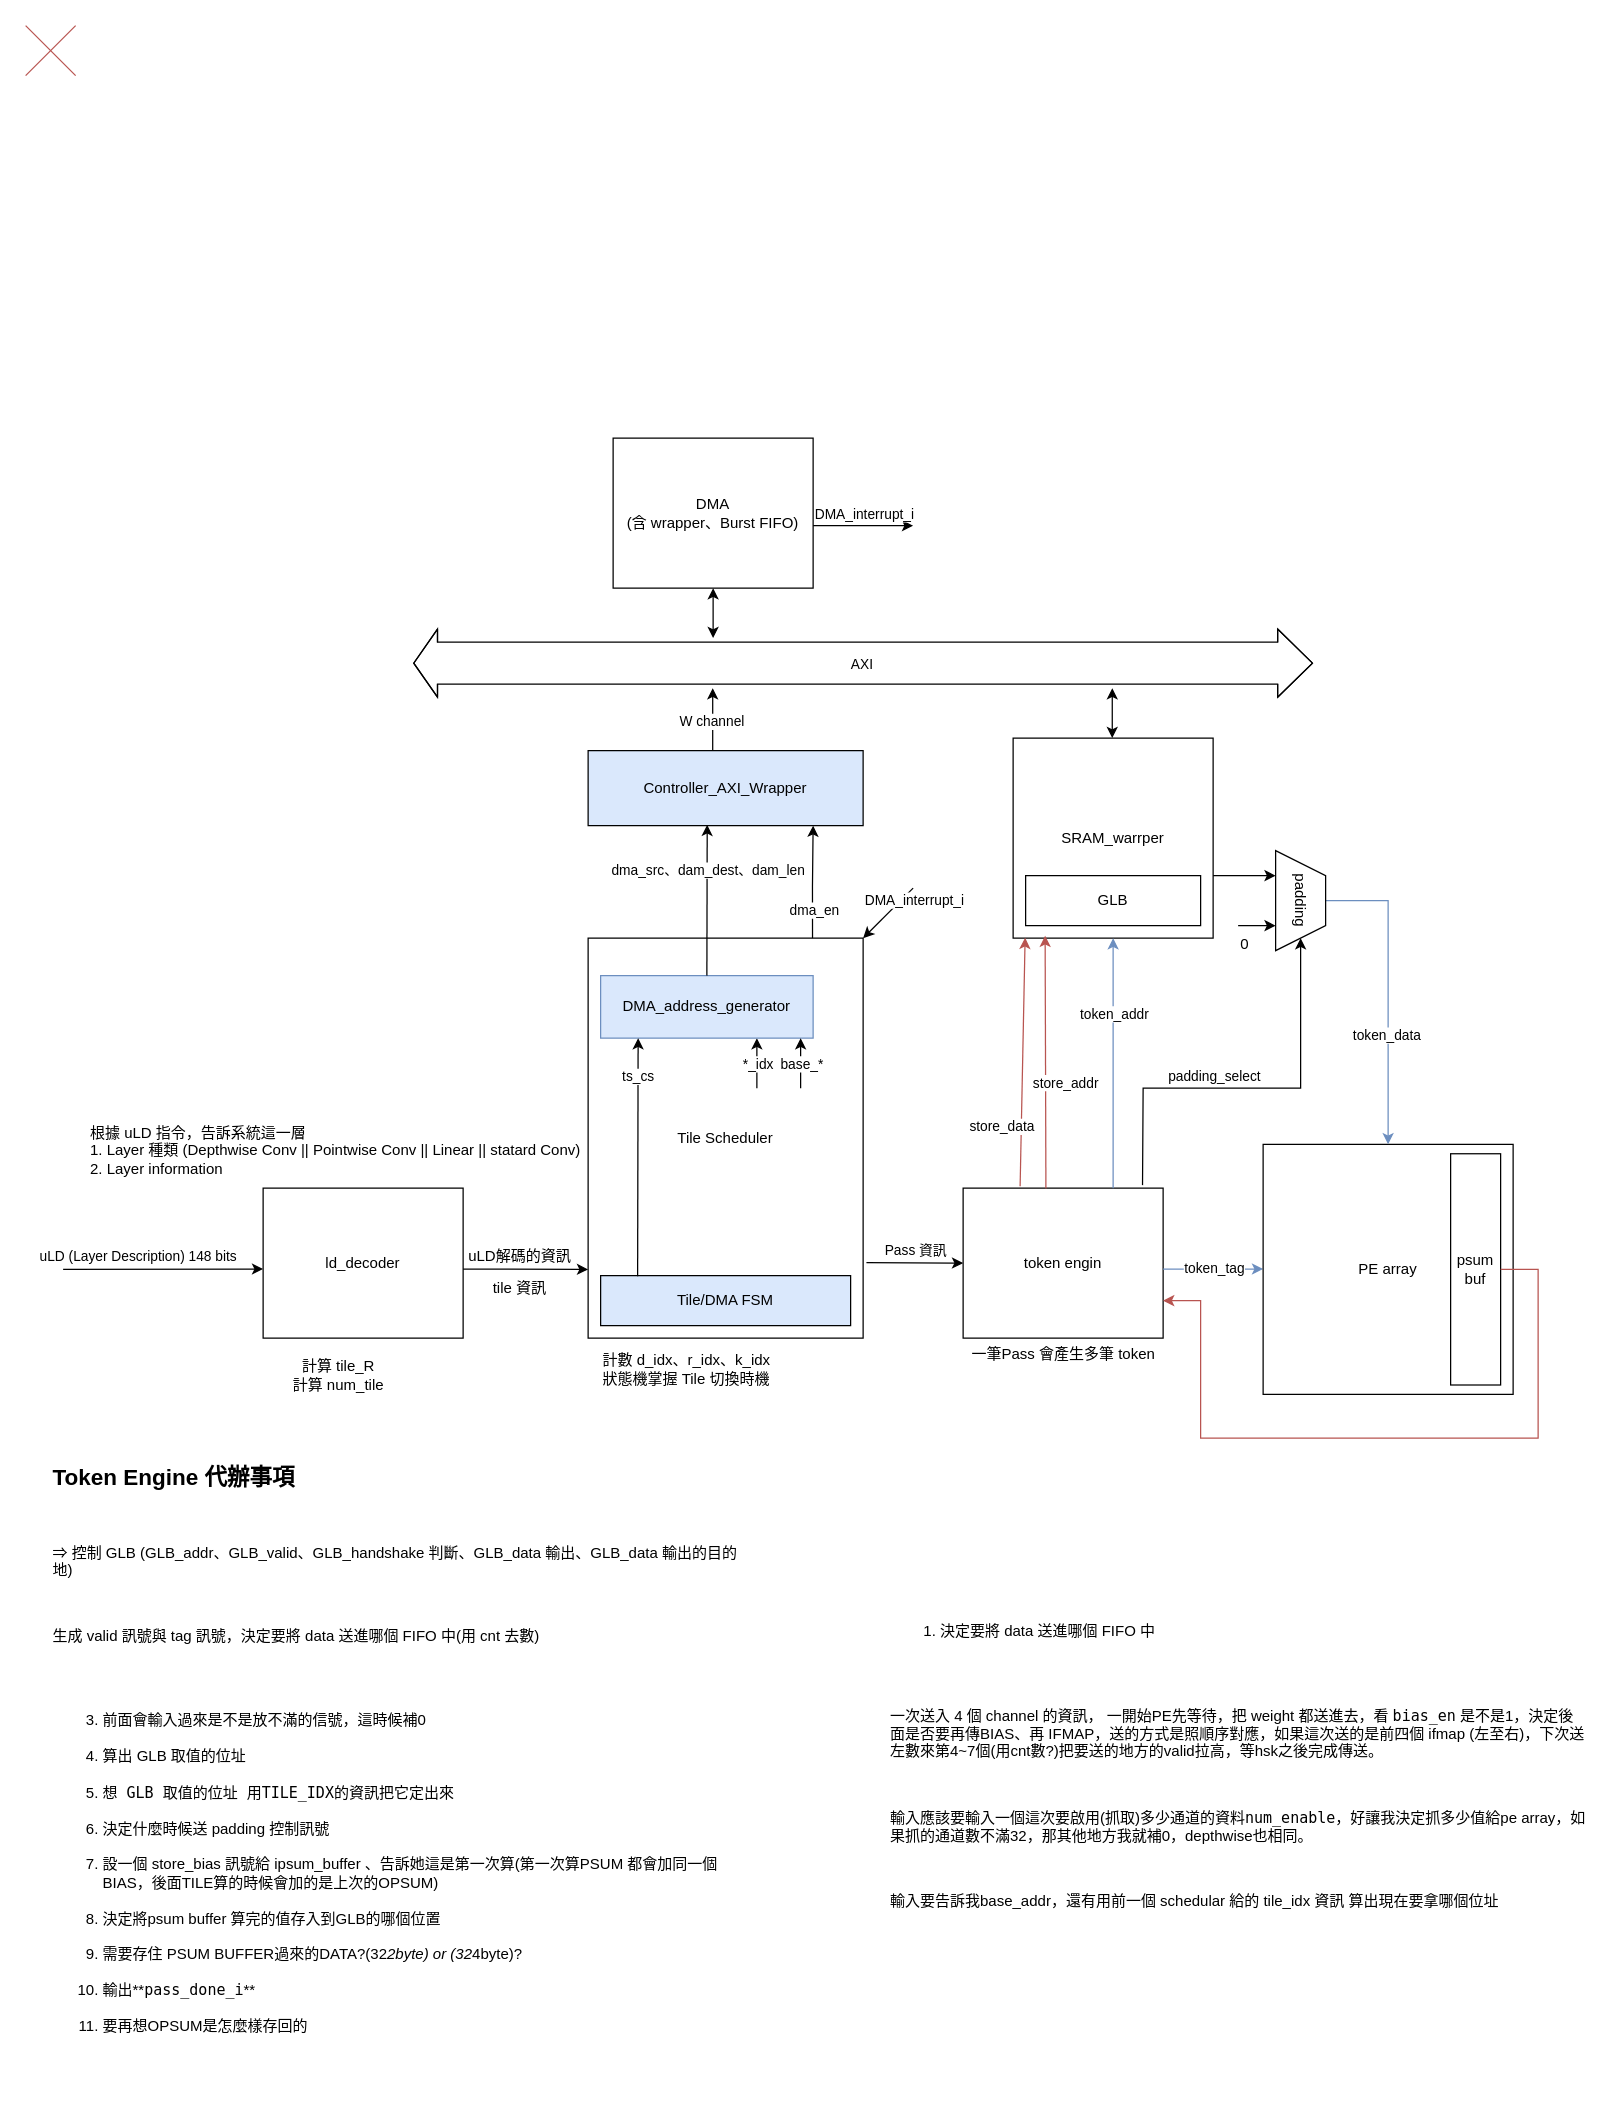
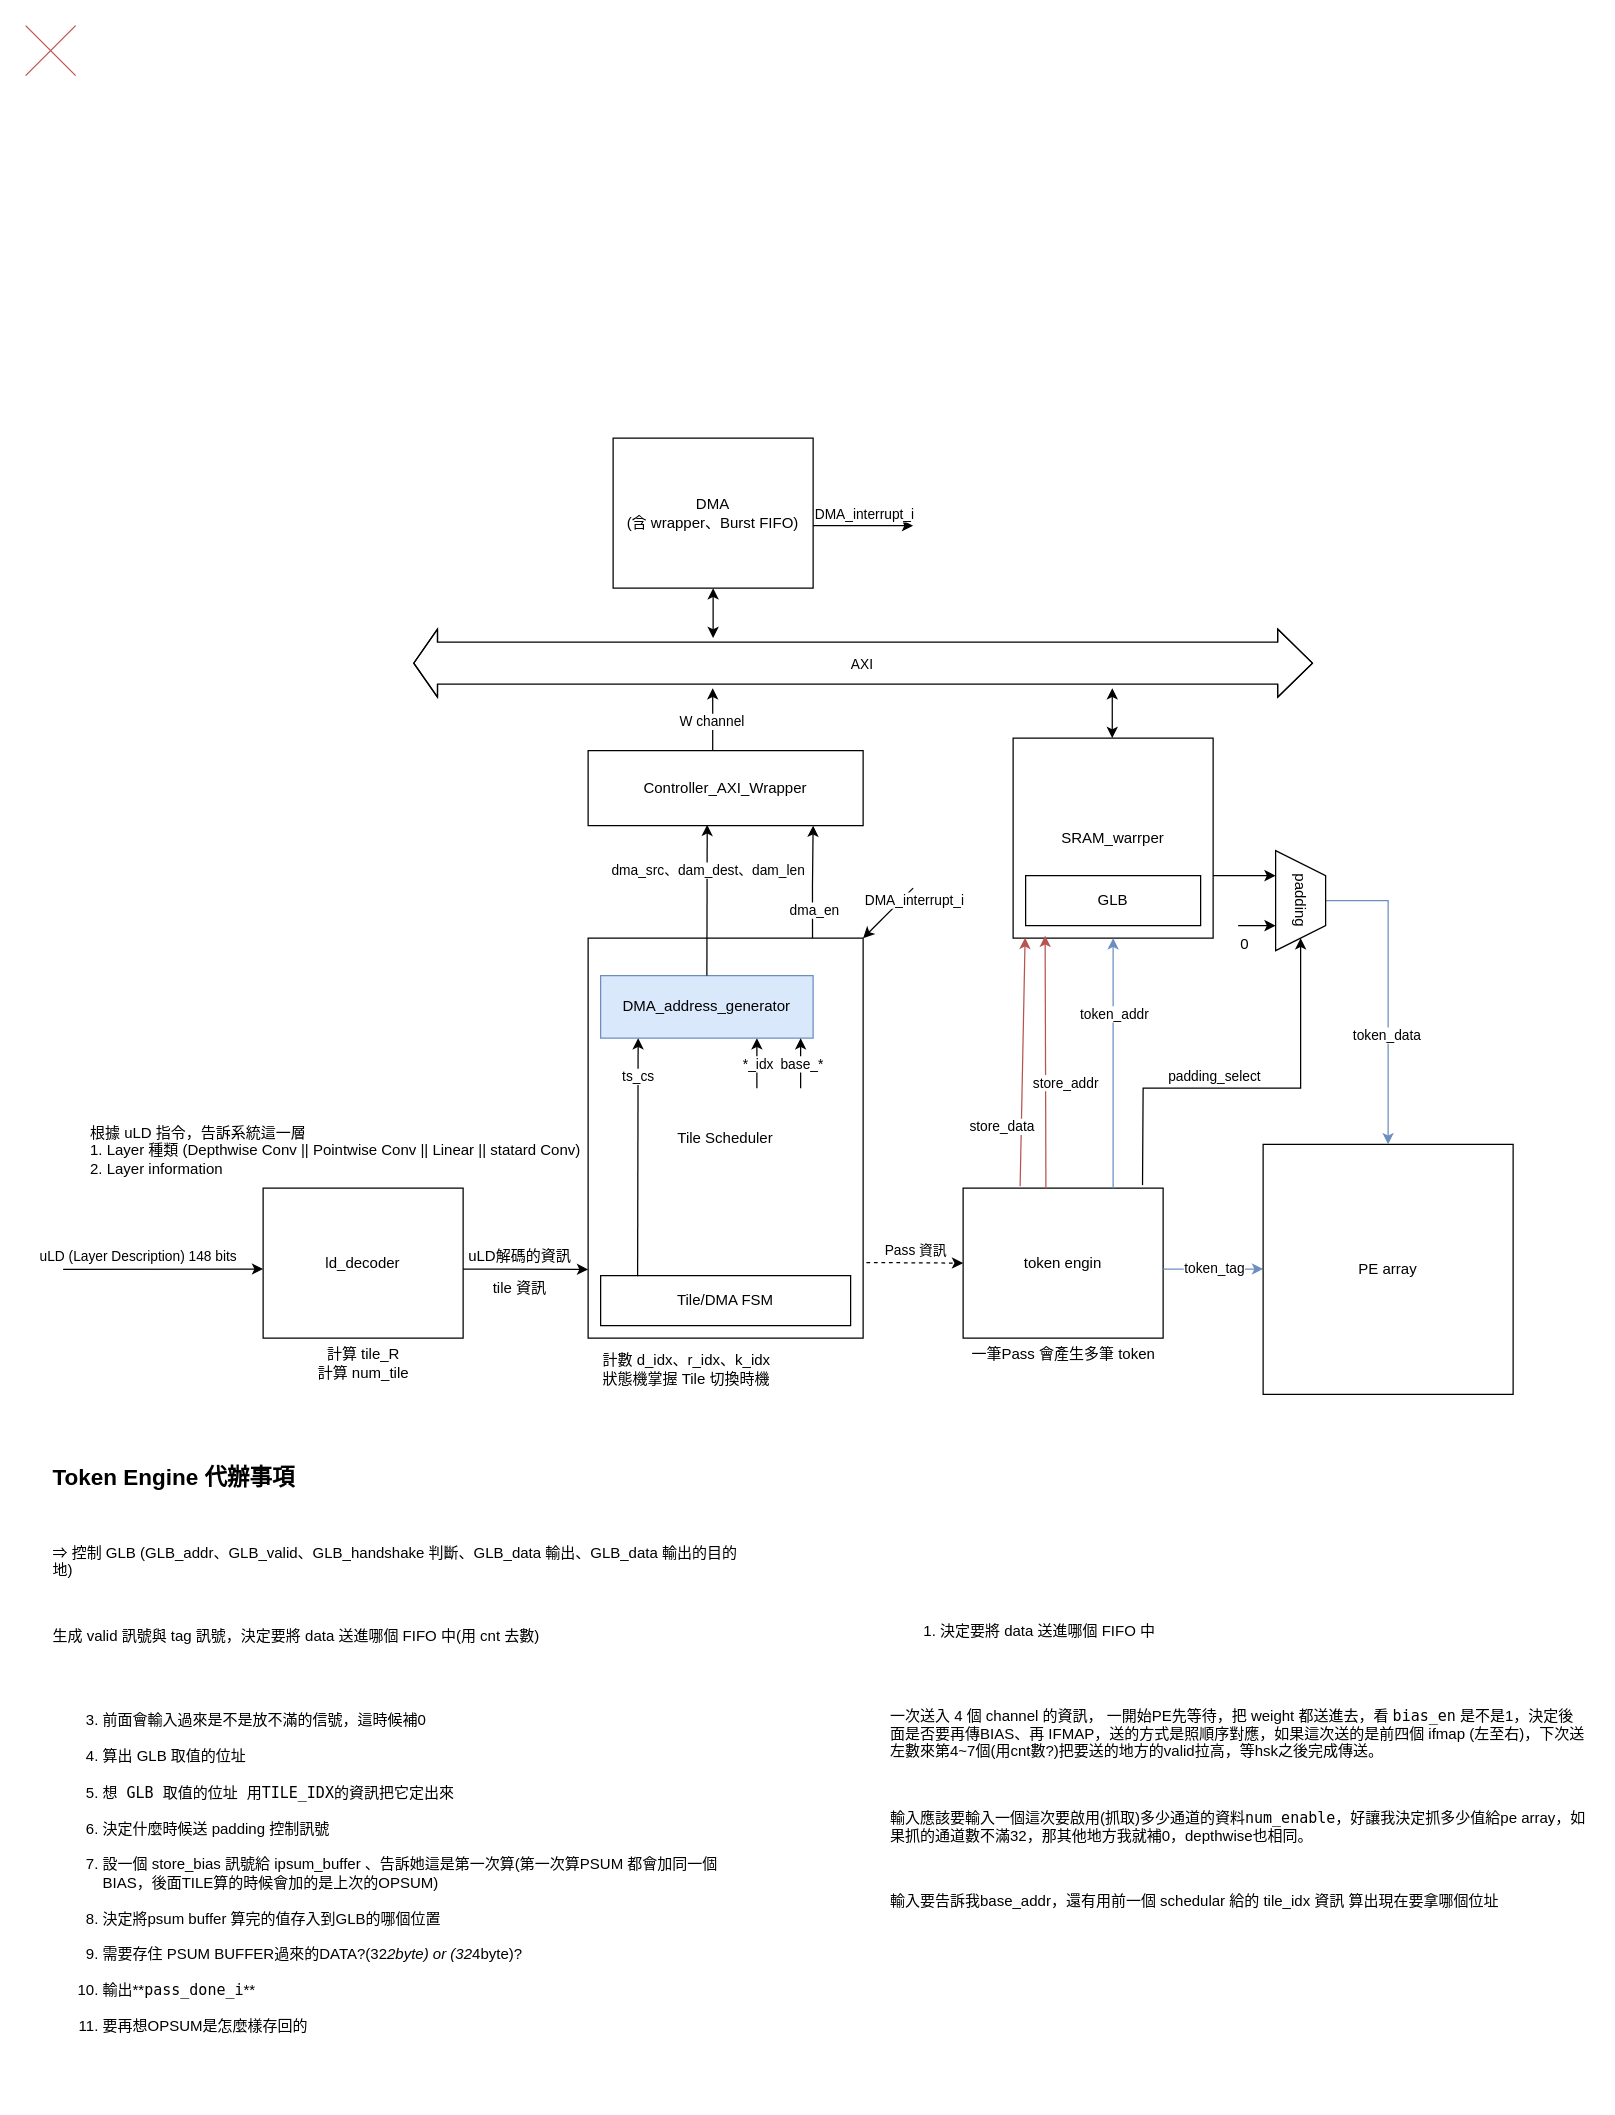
(726, 788) -> (726, 788)
(912, 1263) -> (912, 1263)
(1476, 1269) -> none
(726, 1301) -> (726, 1301)
(338, 1376) -> (363, 1363)
(1389, 1438) -> none
